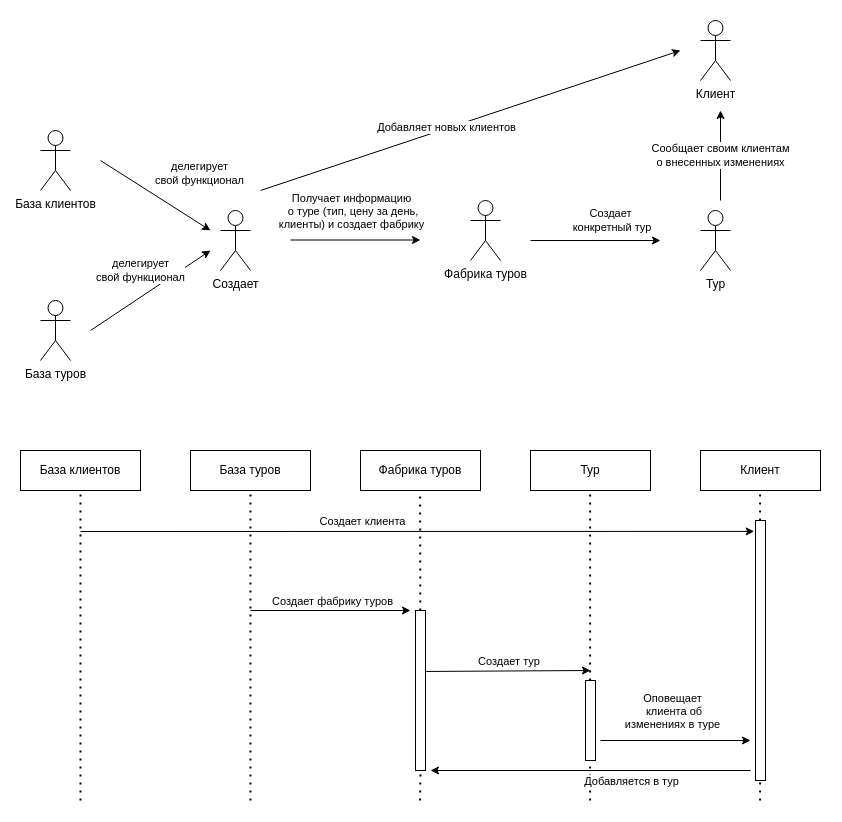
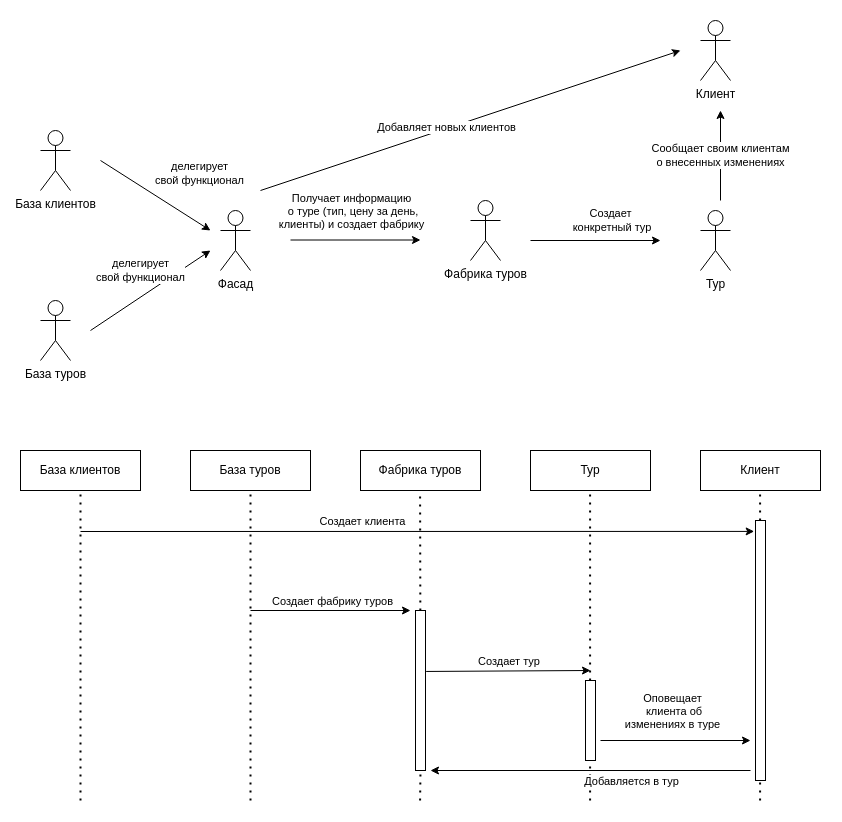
(236, 285) -> (236, 285)
